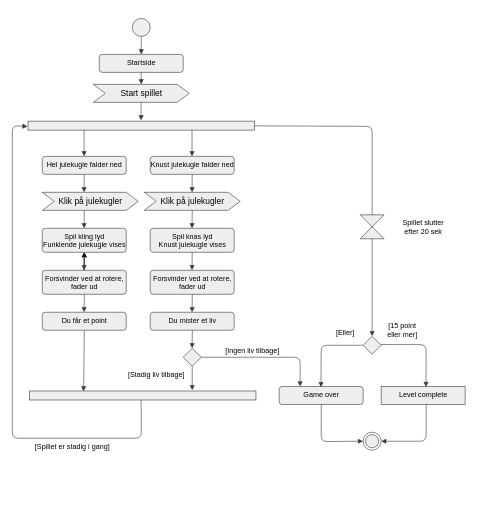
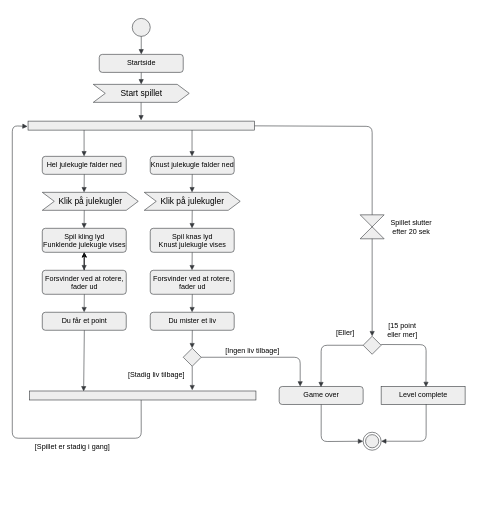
(423, 227) -> (411, 227)
